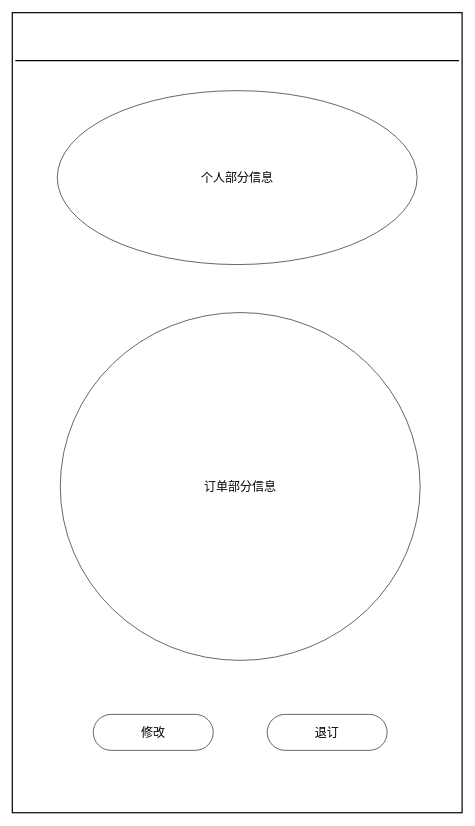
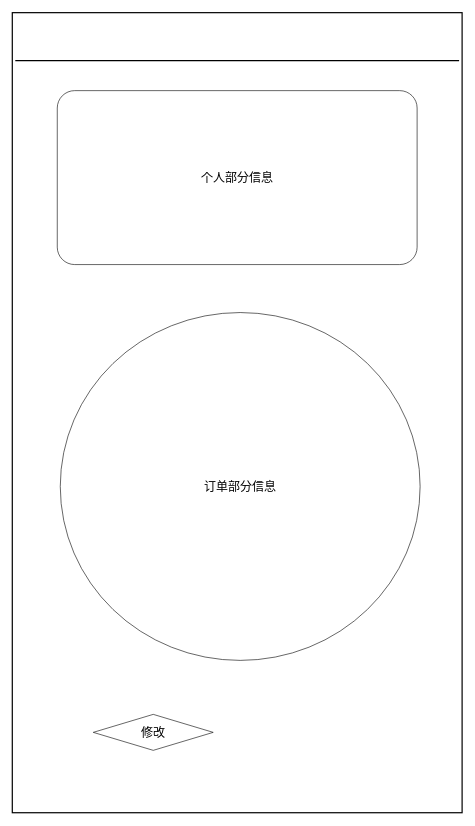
(237, 177) -> (237, 177)
(153, 732) -> (153, 732)
(327, 732) -> none
